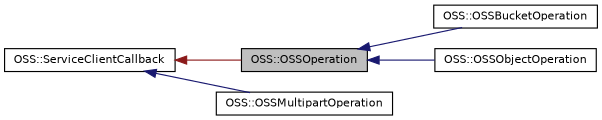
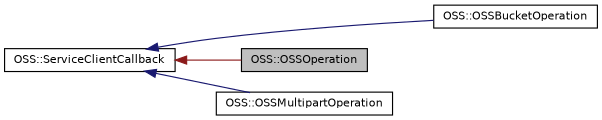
(416, 37) -> (295, 30)
(516, 60) -> none
